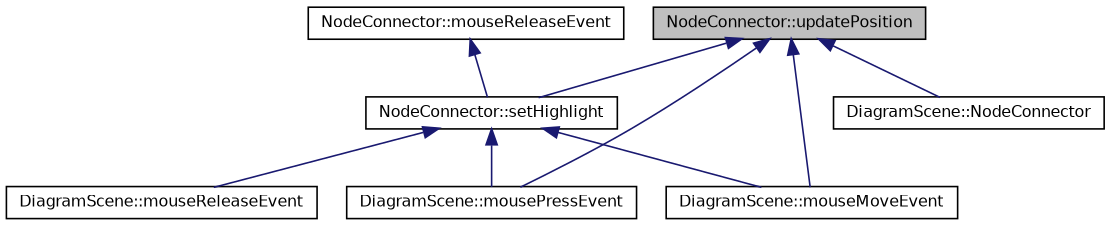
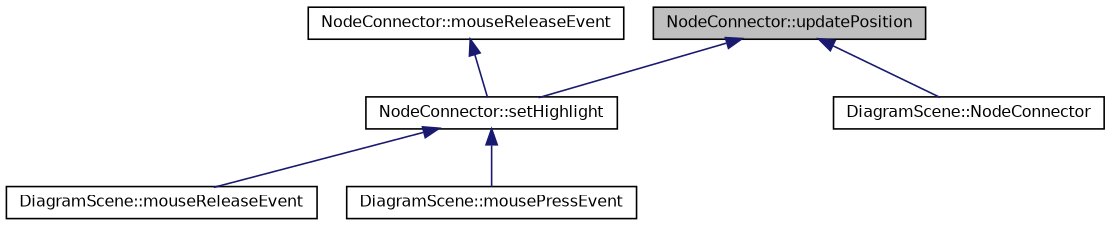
(642, 123) -> none
(812, 203) -> none
